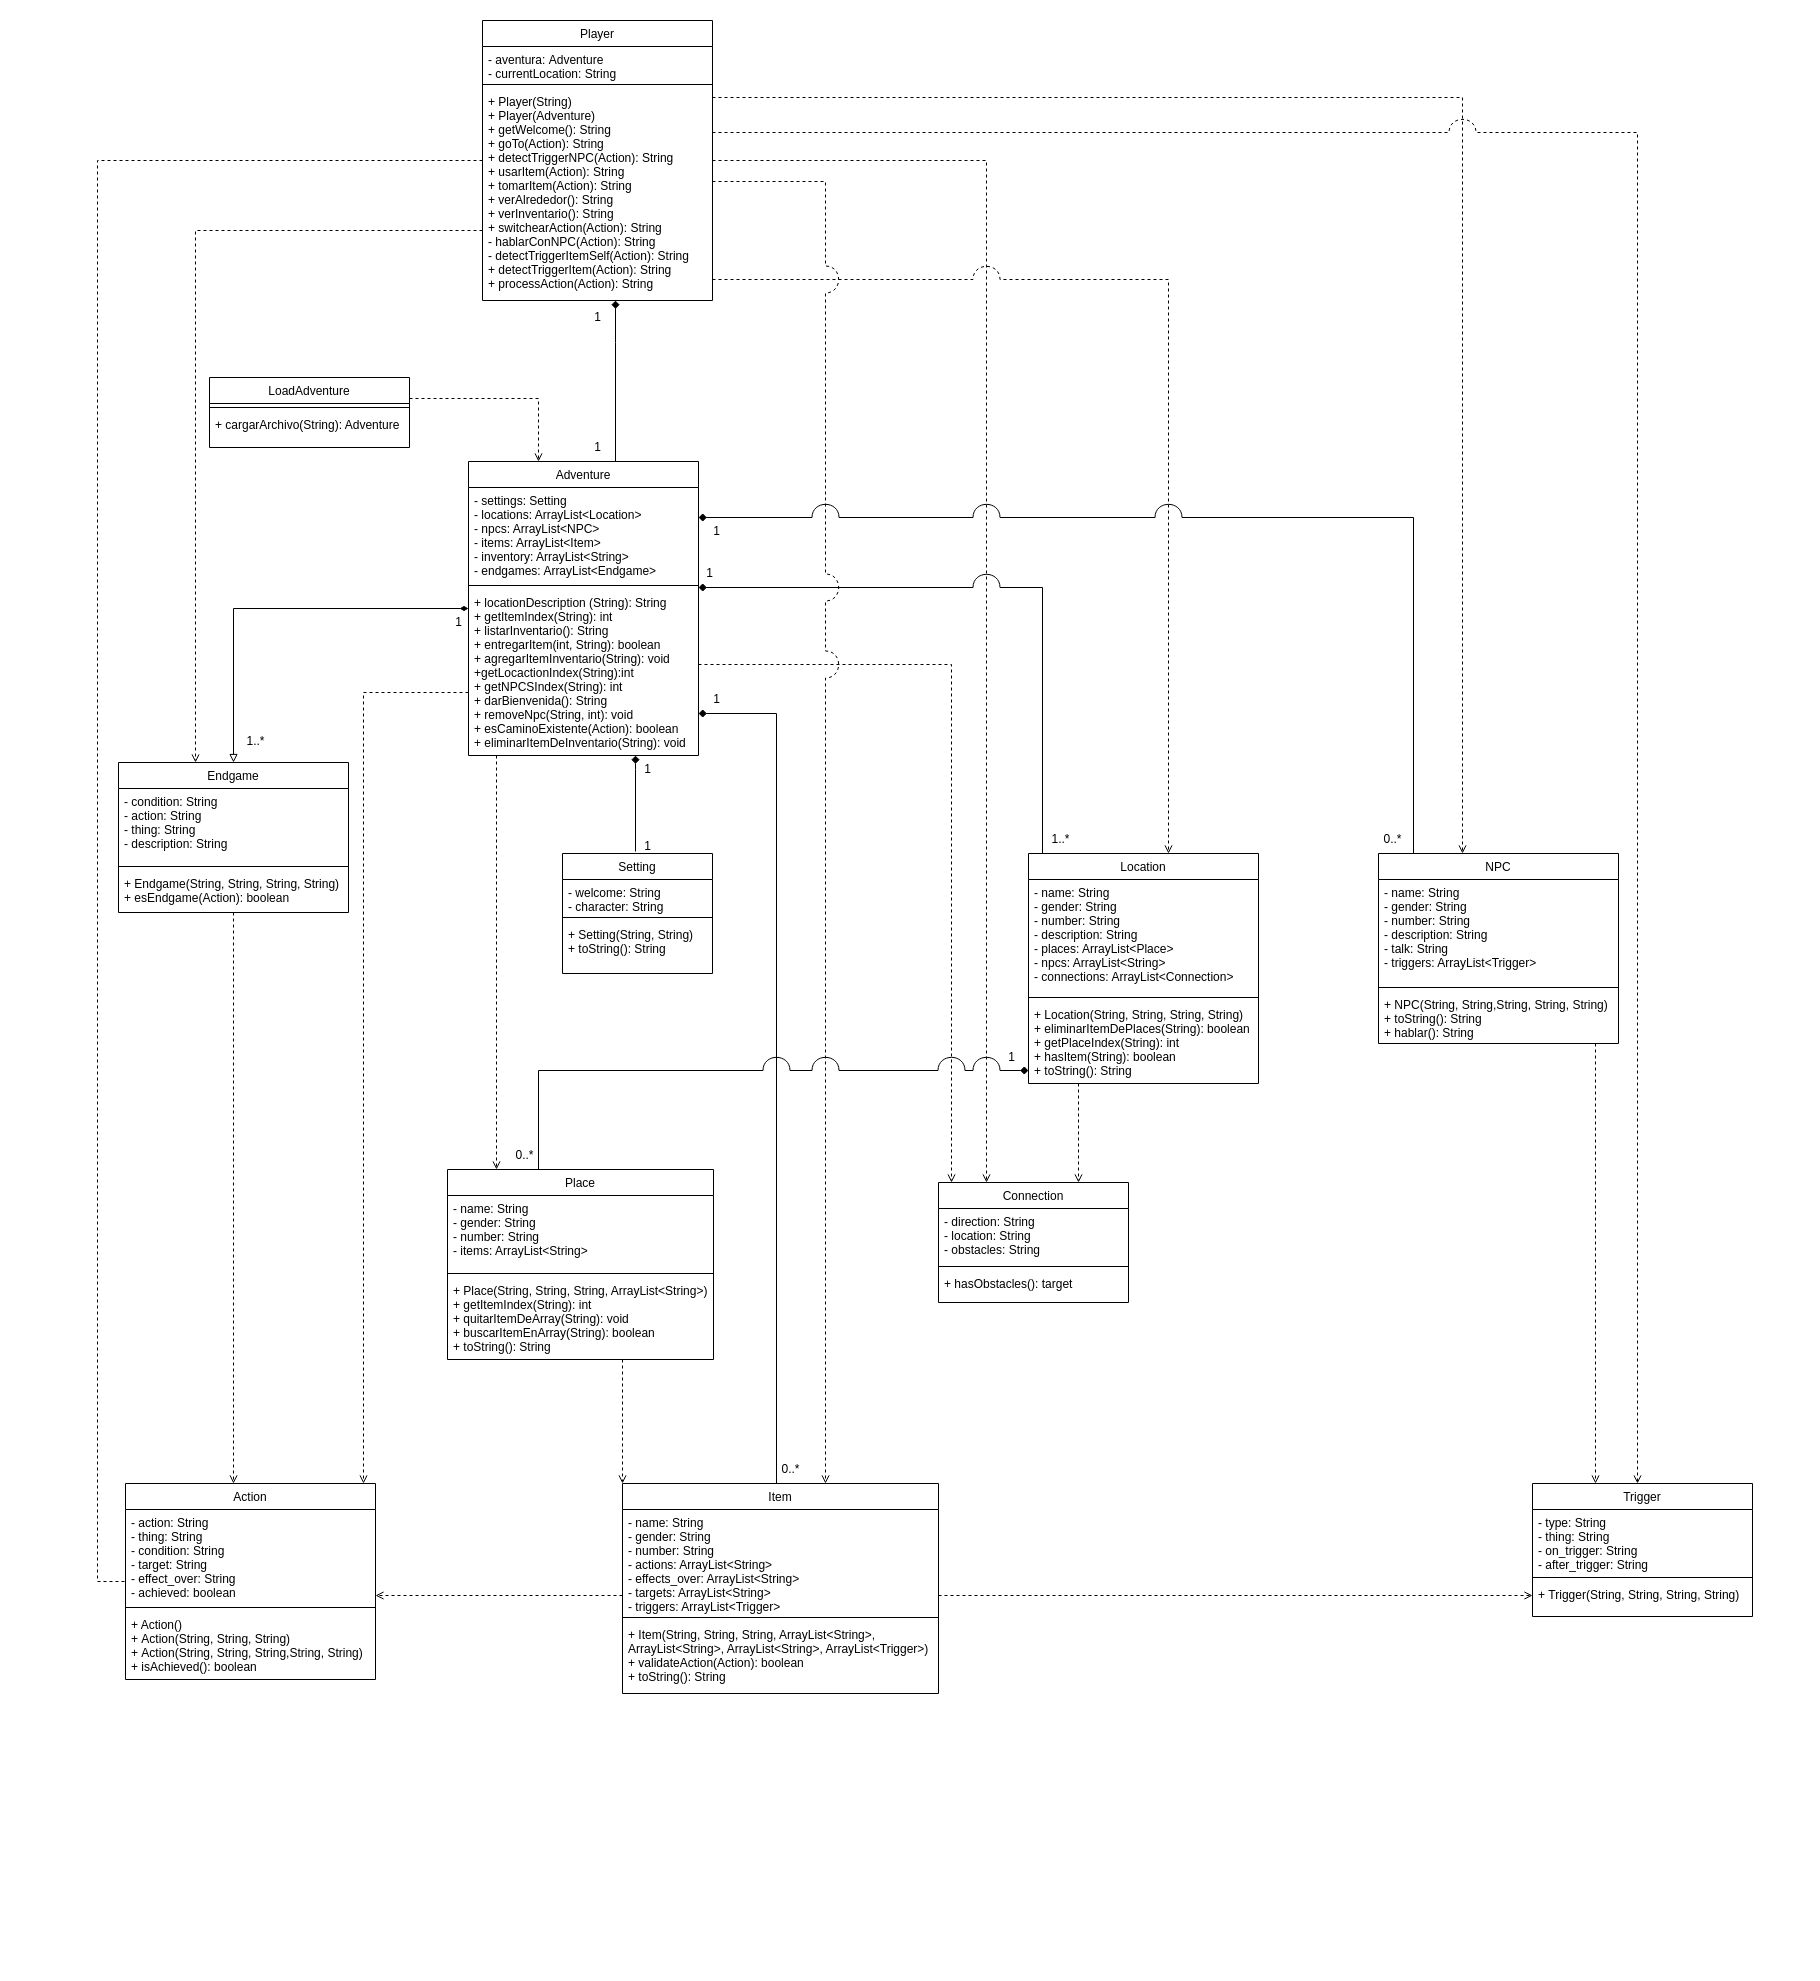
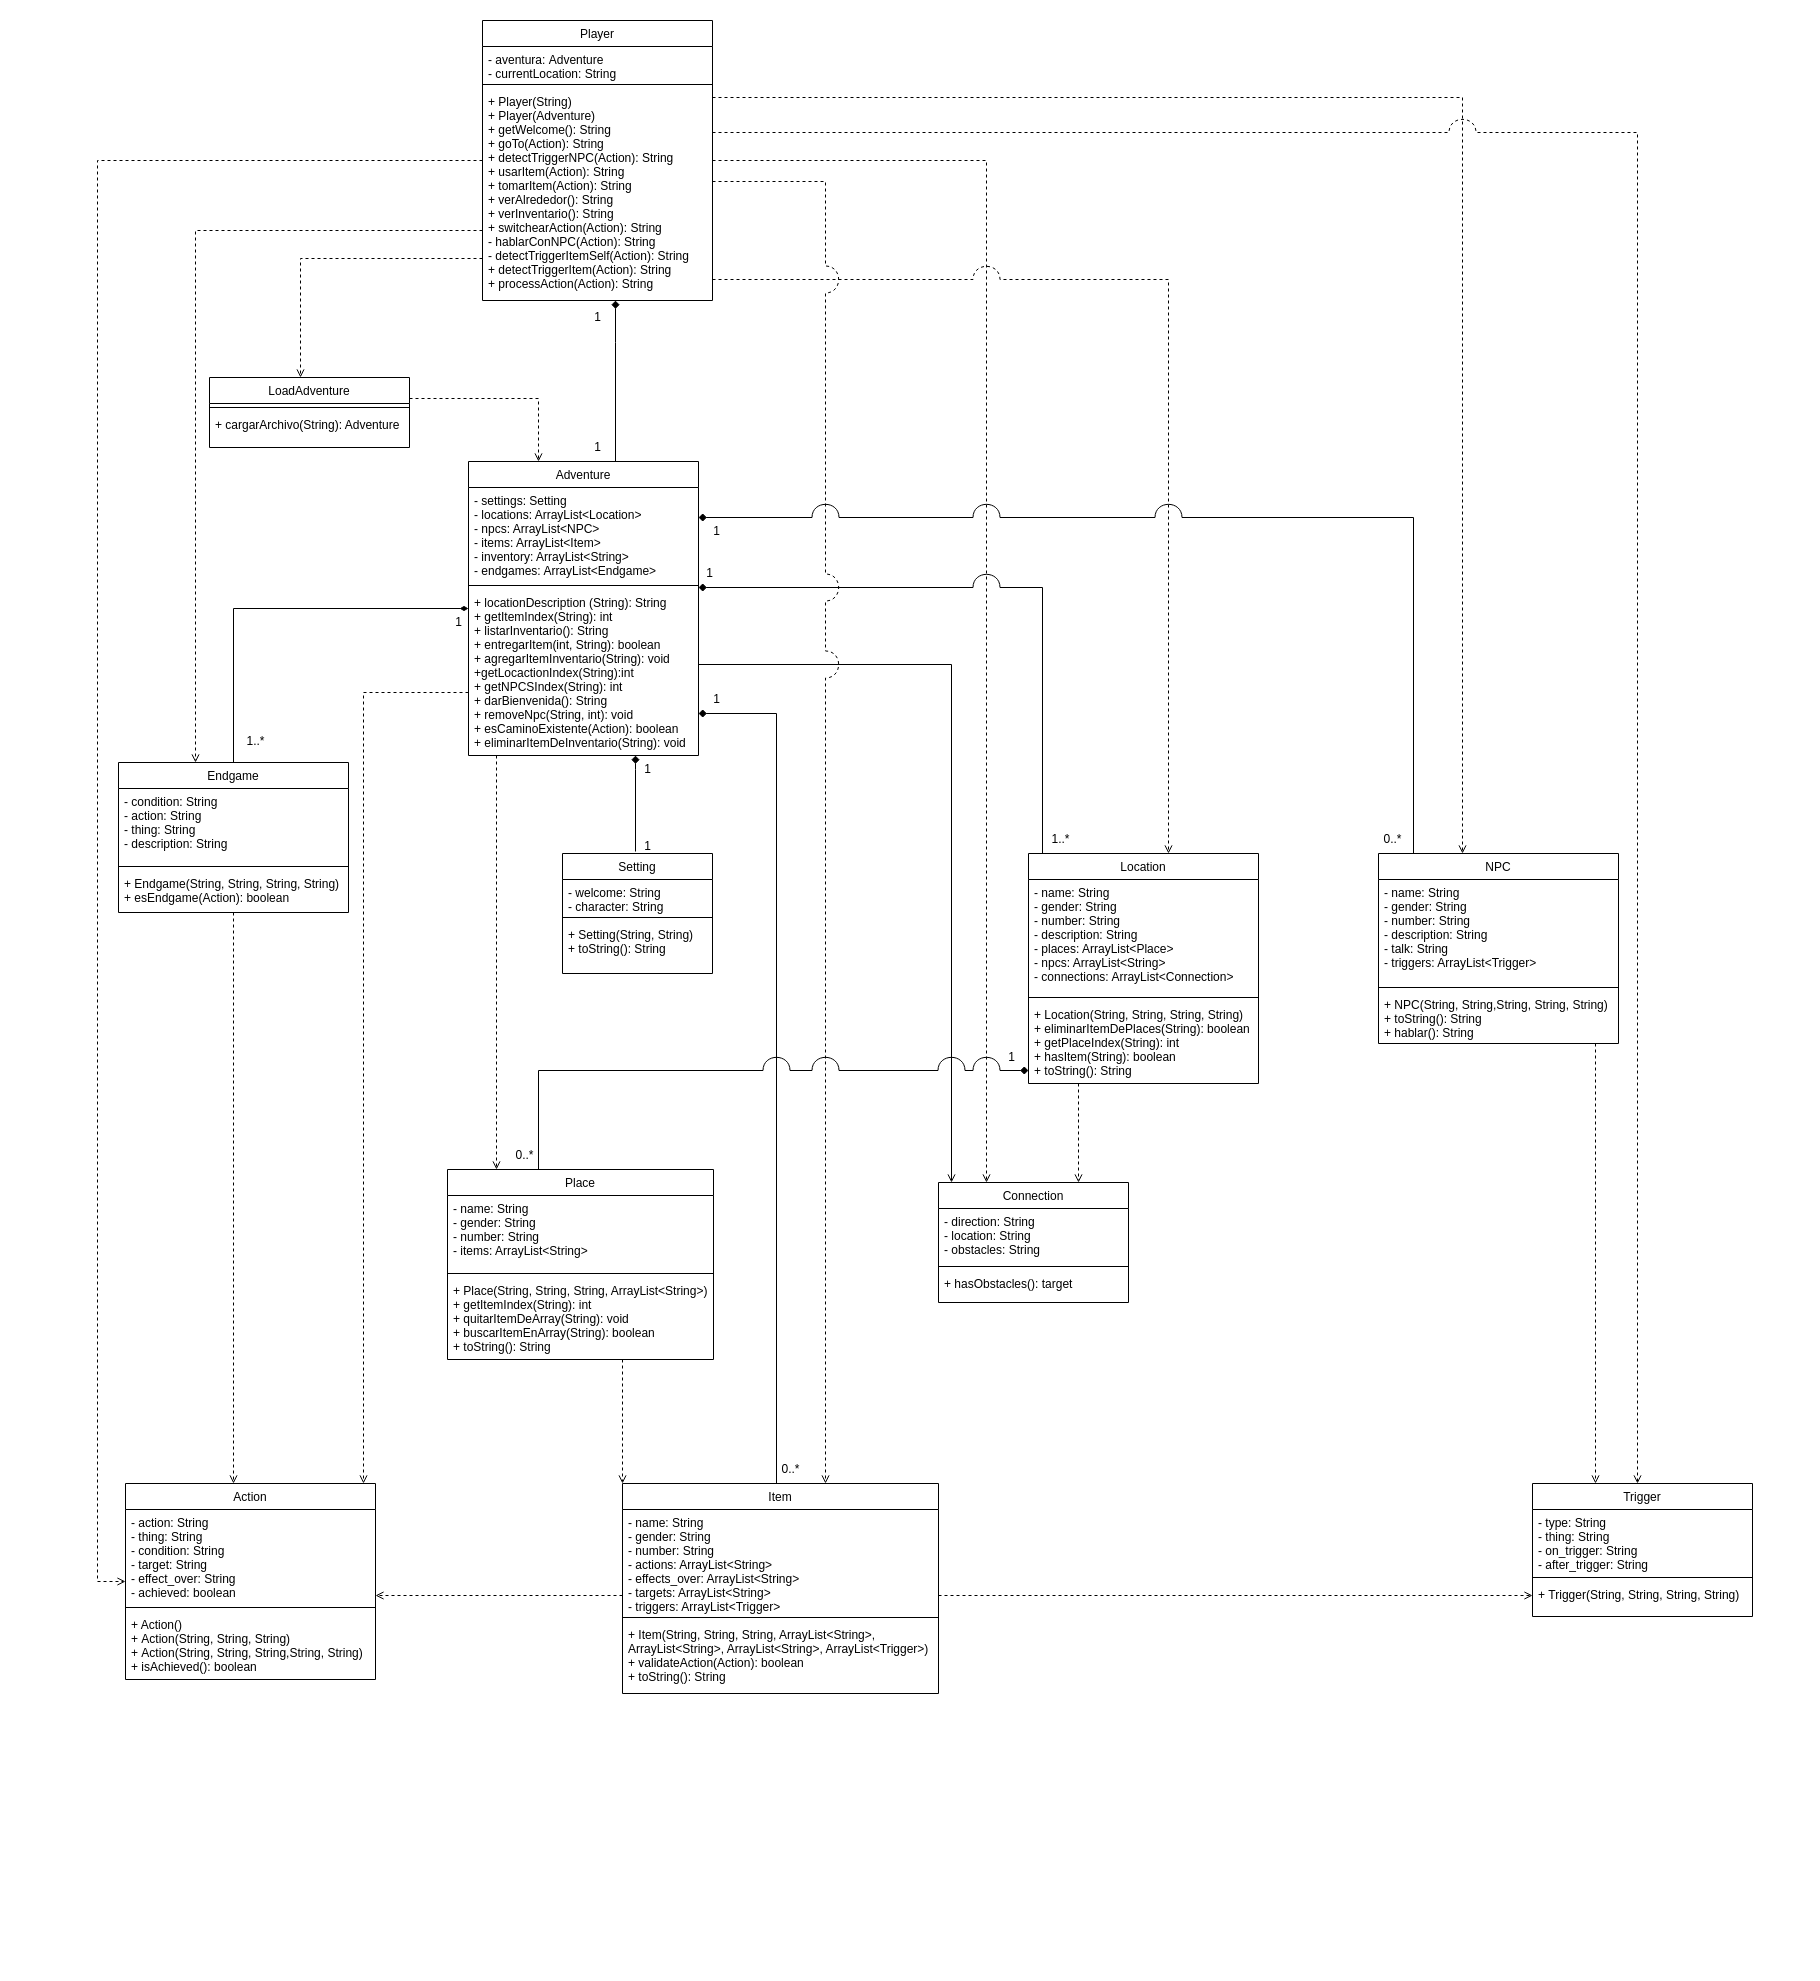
none -> (333, 259)
(234, 753) -> (234, 756)
(952, 796) -> (952, 796)
(119, 1582) -> (119, 1582)
